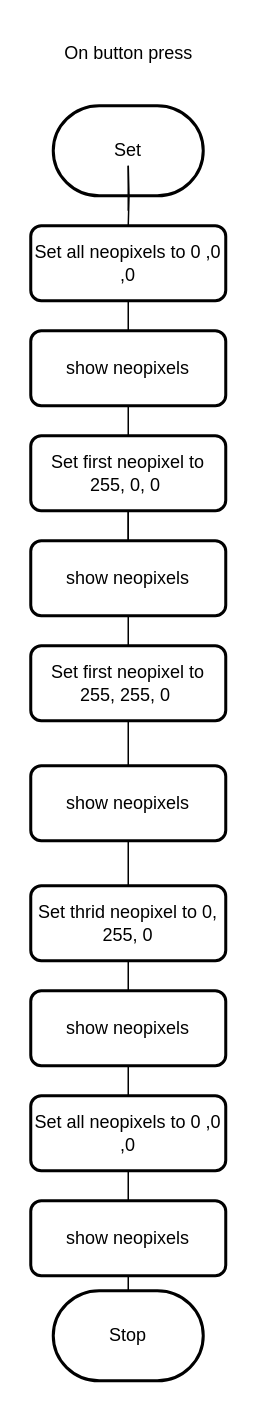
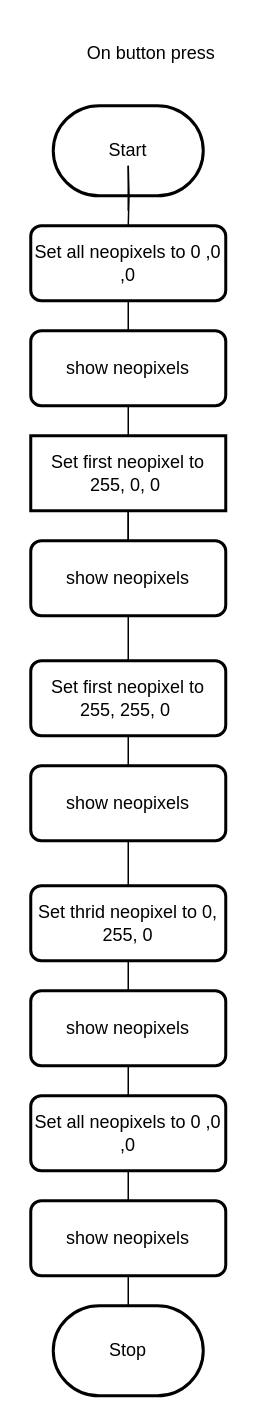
(128, 53) -> (151, 53)
(128, 151) -> (128, 151)
(128, 473) -> (128, 473)
(128, 683) -> (128, 698)
(128, 1336) -> (128, 1351)
